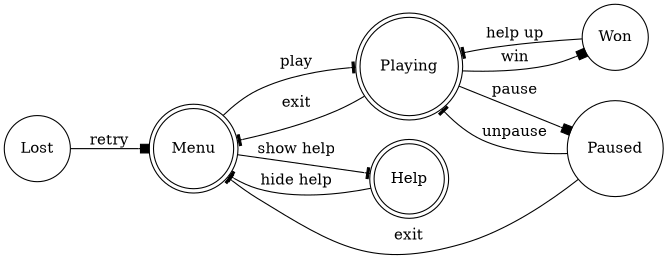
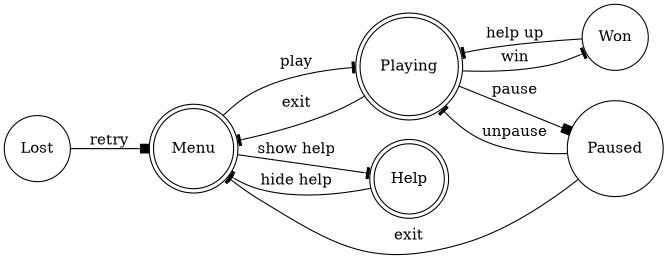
(520, 70) -> (523, 69)
